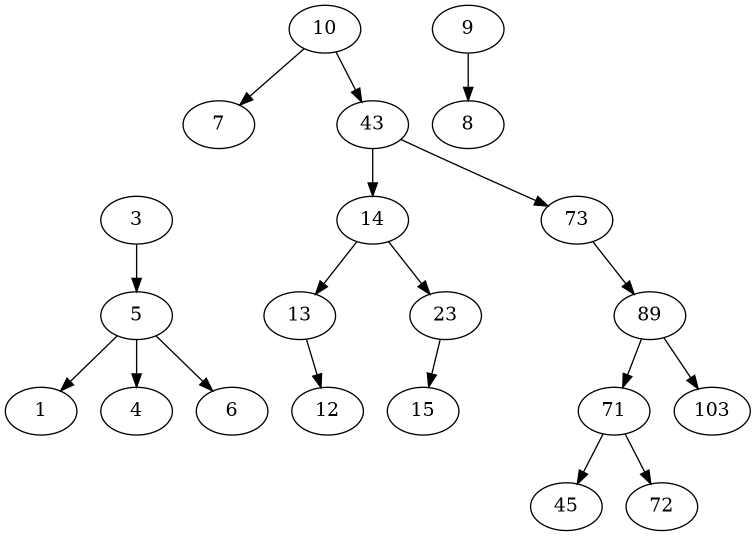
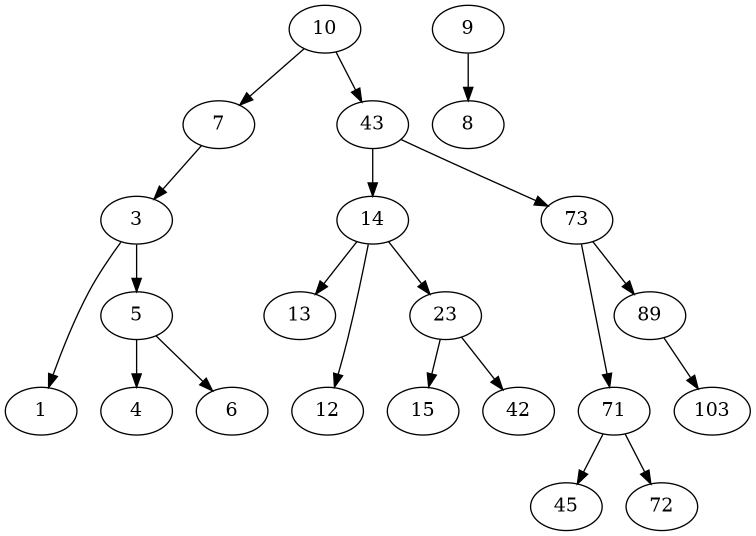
none -> (182, 167)
(312, 357) -> (355, 310)
(635, 357) -> (594, 309)
(94, 359) -> (82, 306)
none -> (519, 411)
